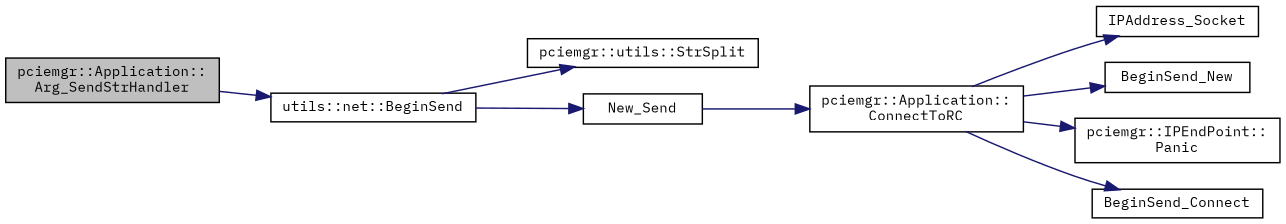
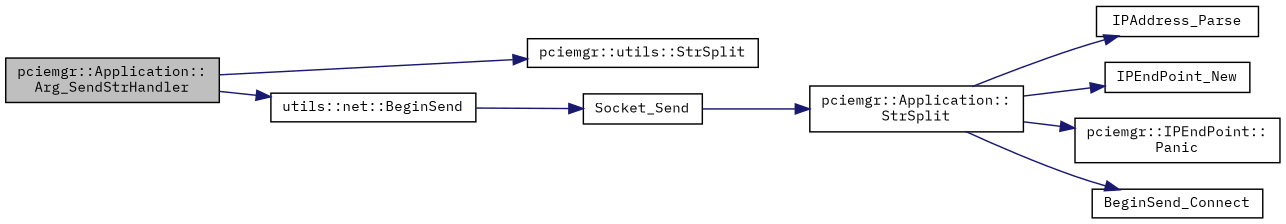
(1177, 22) -> (1177, 22)
(1177, 77) -> (1177, 77)
(501, 82) -> (366, 67)
(643, 109) -> (643, 109)
(917, 109) -> (917, 109)
